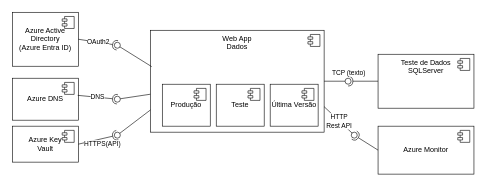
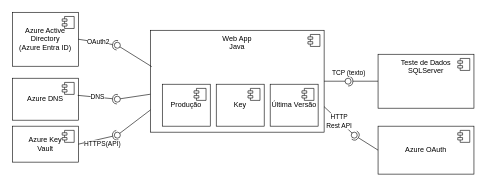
(237, 43) -> (237, 43)
(240, 105) -> (240, 105)
(426, 150) -> (426, 150)
